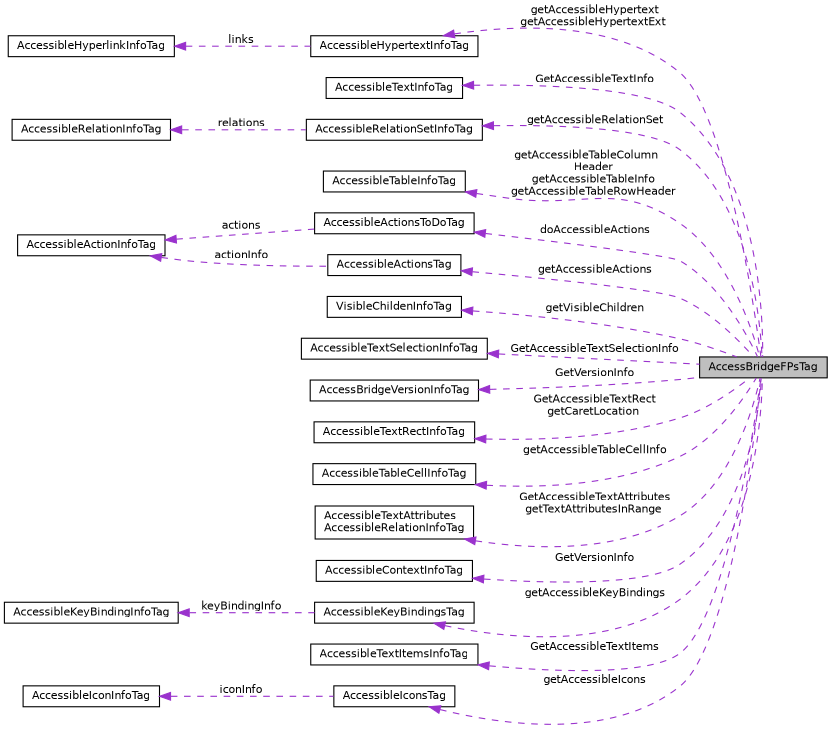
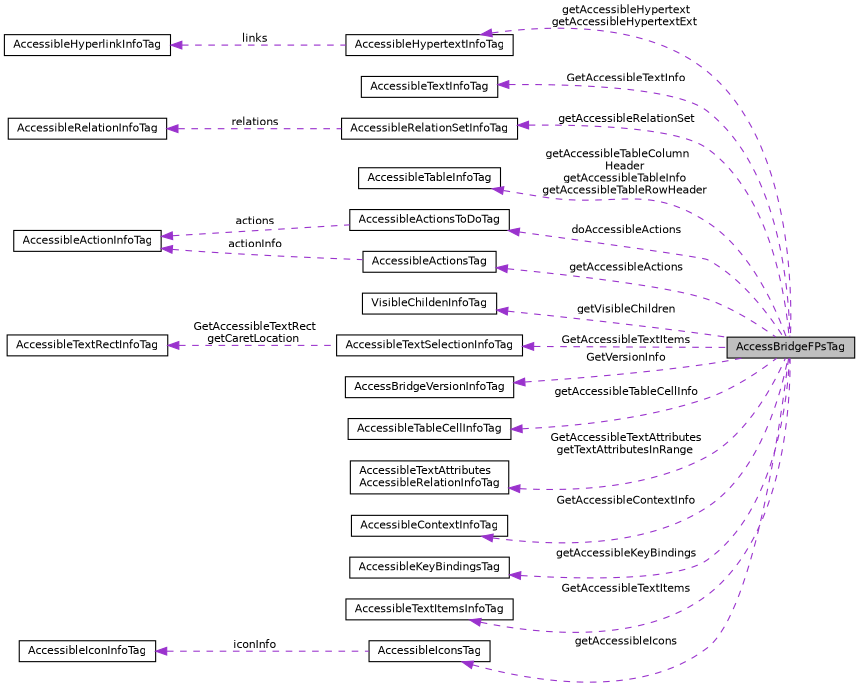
(593, 349) -> (625, 340)
(624, 431) -> (258, 345)
(593, 558) -> (625, 501)
(91, 613) -> none
